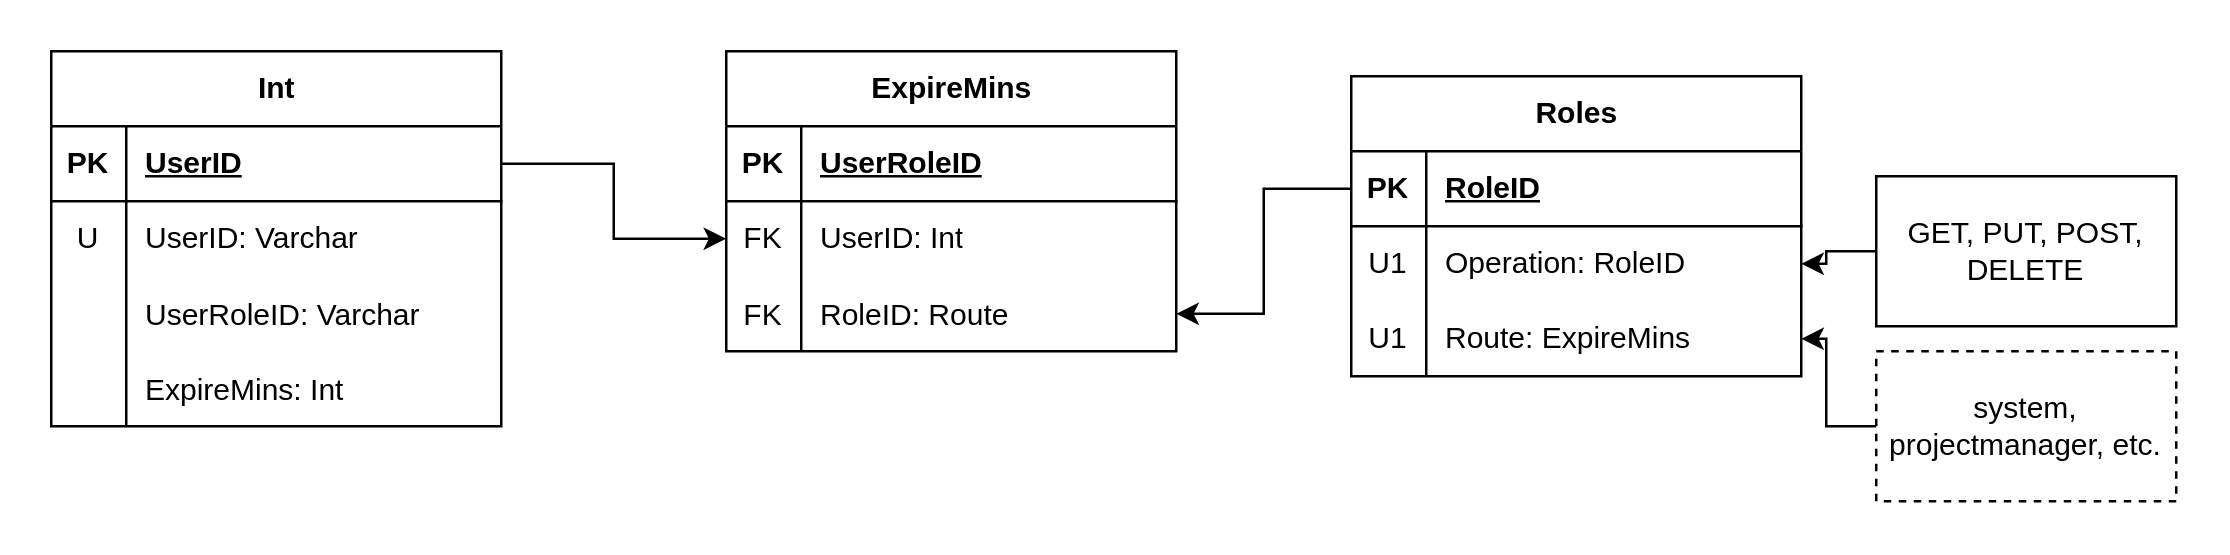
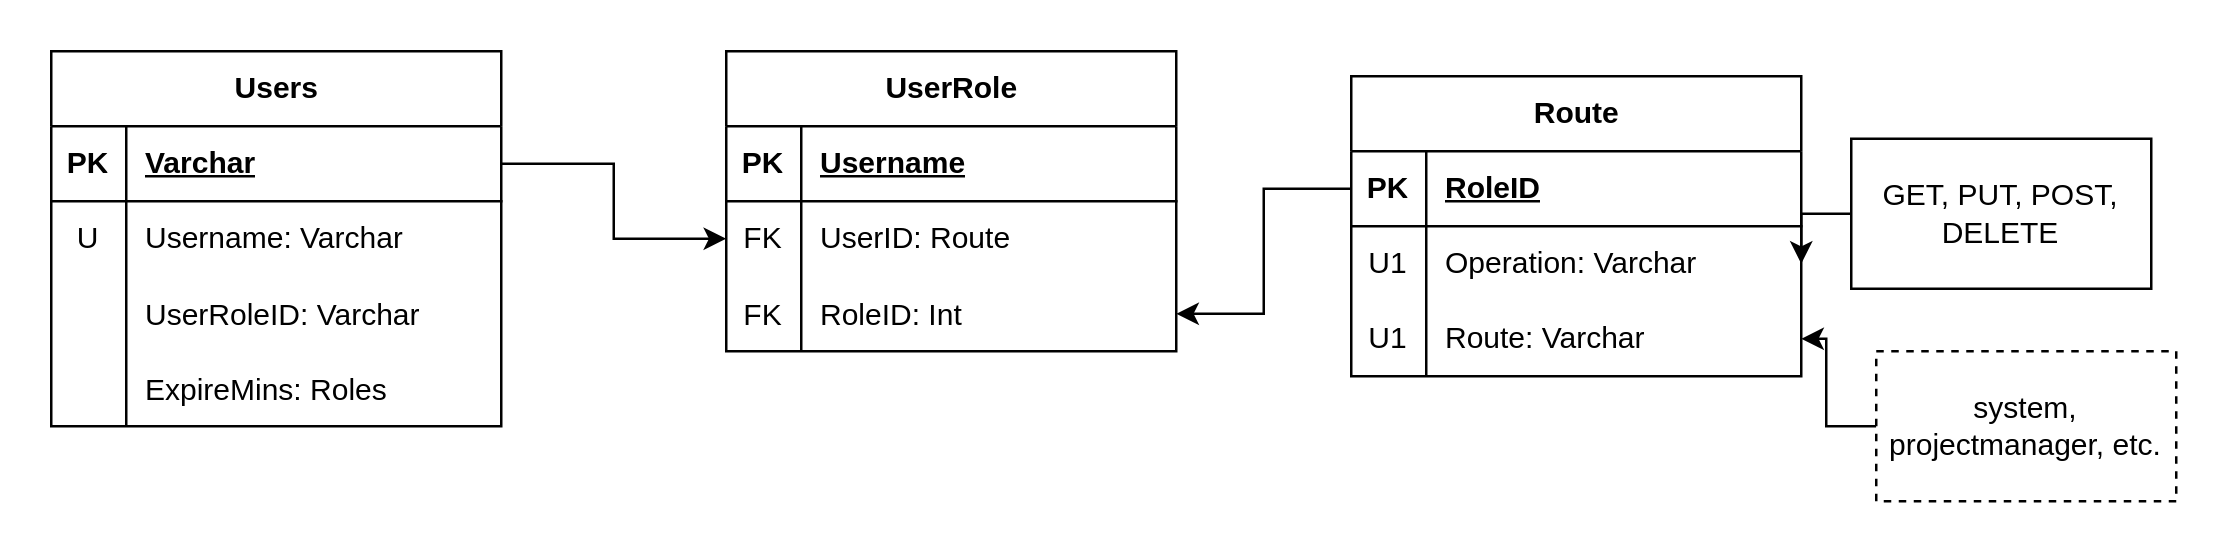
(278, 89) -> (278, 89)
(953, 89) -> (953, 89)
(1578, 114) -> (1578, 114)
(197, 164) -> (205, 164)
(901, 164) -> (888, 164)
(264, 239) -> (281, 239)
(906, 239) -> (923, 239)
(2026, 251) -> (2001, 214)
(1573, 264) -> (1586, 264)
(918, 315) -> (901, 315)
(1573, 339) -> (1556, 339)
(255, 390) -> (268, 390)
